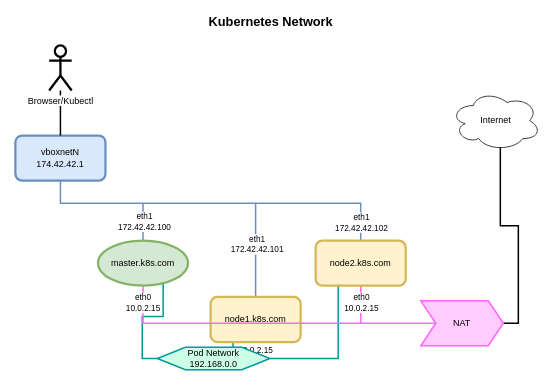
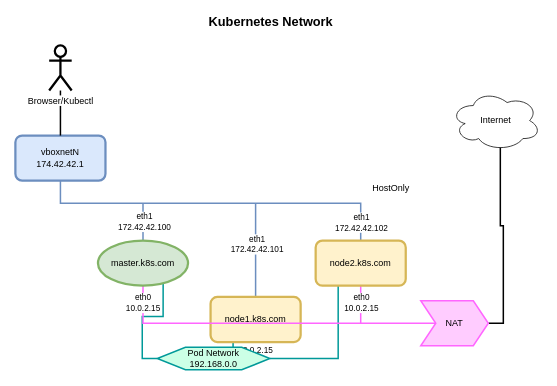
none -> (390, 188)
(462, 323) -> (454, 323)
